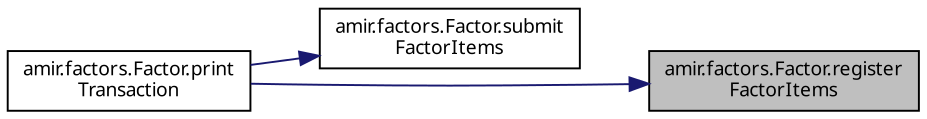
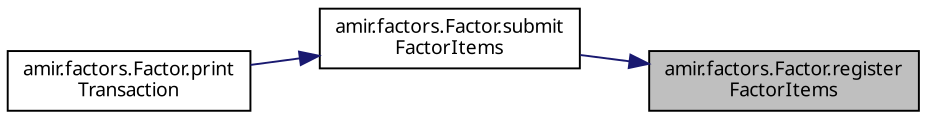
(440, 86) -> (605, 58)
